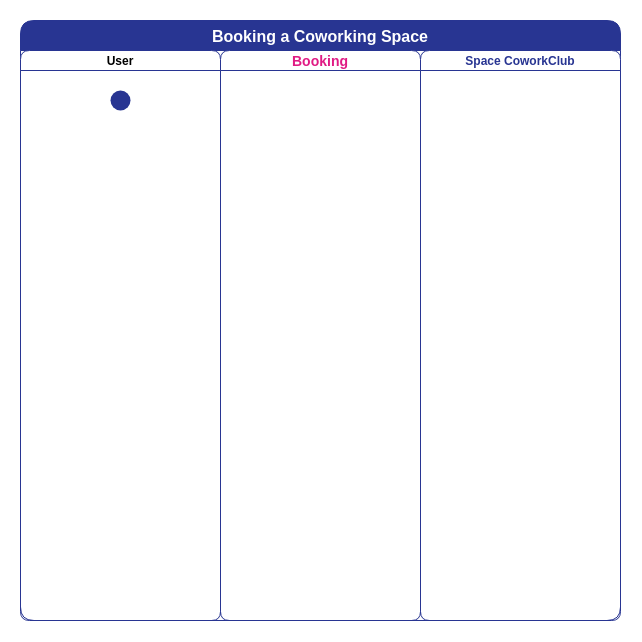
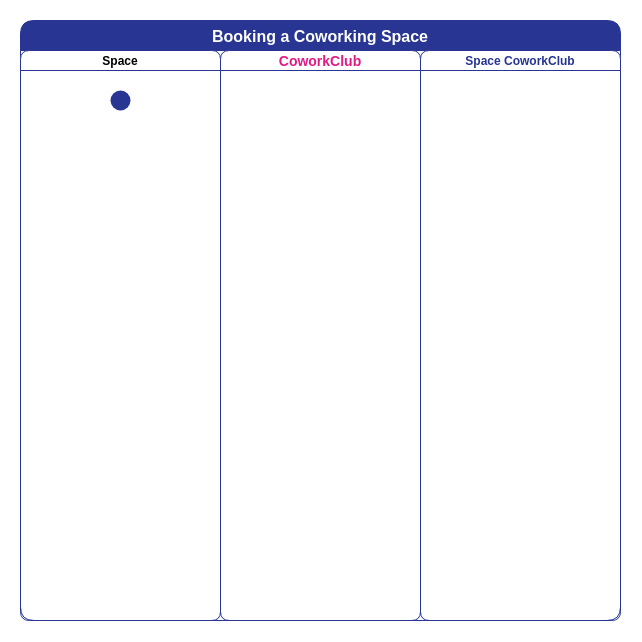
(120, 61) -> (120, 61)
(320, 61) -> (320, 61)
